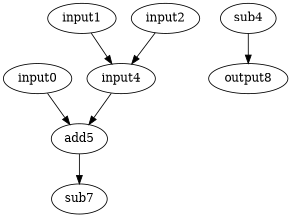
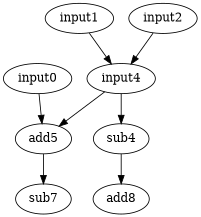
(248, 79) -> (121, 199)
none -> (121, 105)
